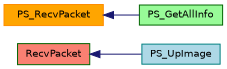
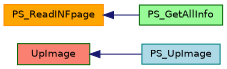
(54, 15) -> (54, 15)
(54, 54) -> (54, 54)
